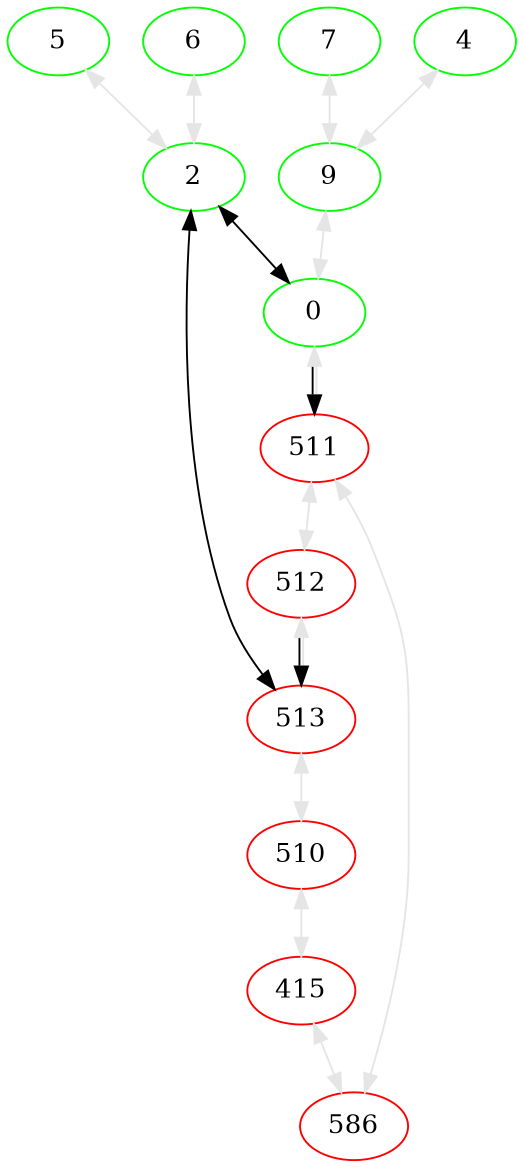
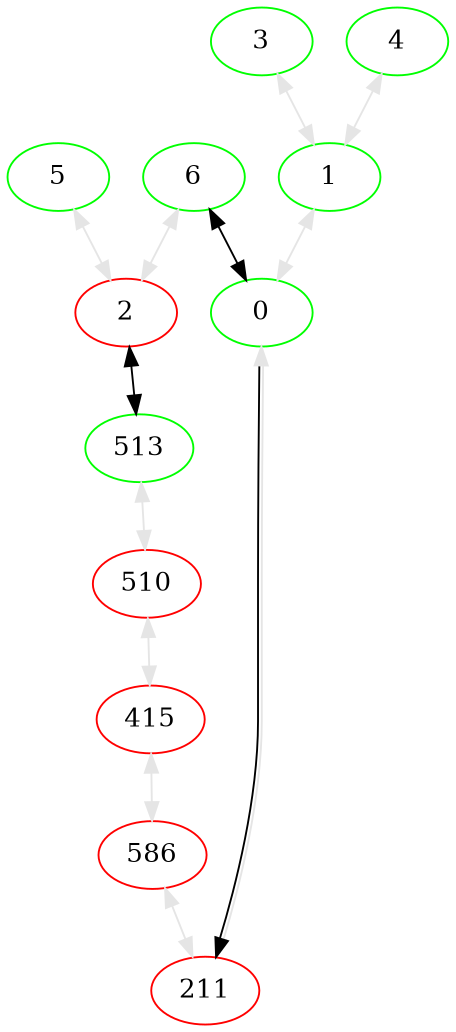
(330, 41) -> (262, 41)
(194, 177) -> (126, 313)
(330, 177) -> (330, 177)
(254, 245) -> (228, 245)
(315, 448) -> (205, 991)
(301, 584) -> none
(301, 719) -> (139, 448)
